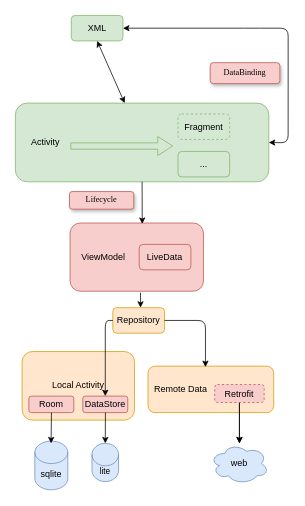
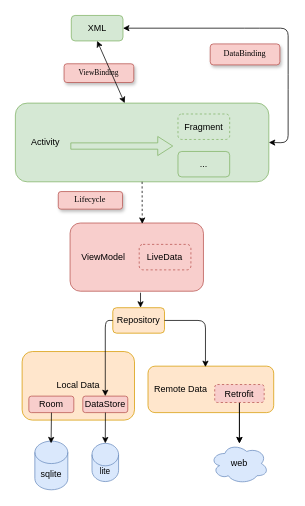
none -> (99, 73)
(245, 73) -> (245, 54)
(102, 200) -> (90, 200)
(142, 200) -> (142, 200)
(165, 257) -> (165, 257)
(78, 386) -> (78, 386)
